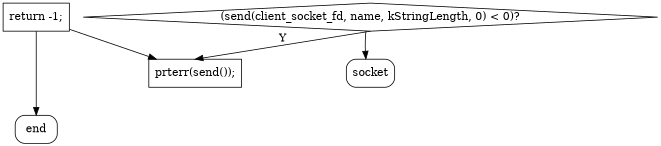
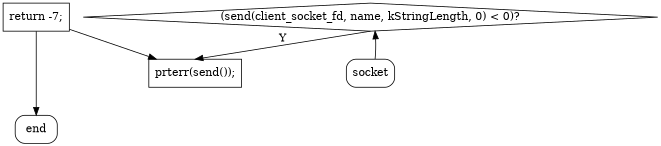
(36, 17) -> (36, 17)
(365, 41) -> (376, 49)
